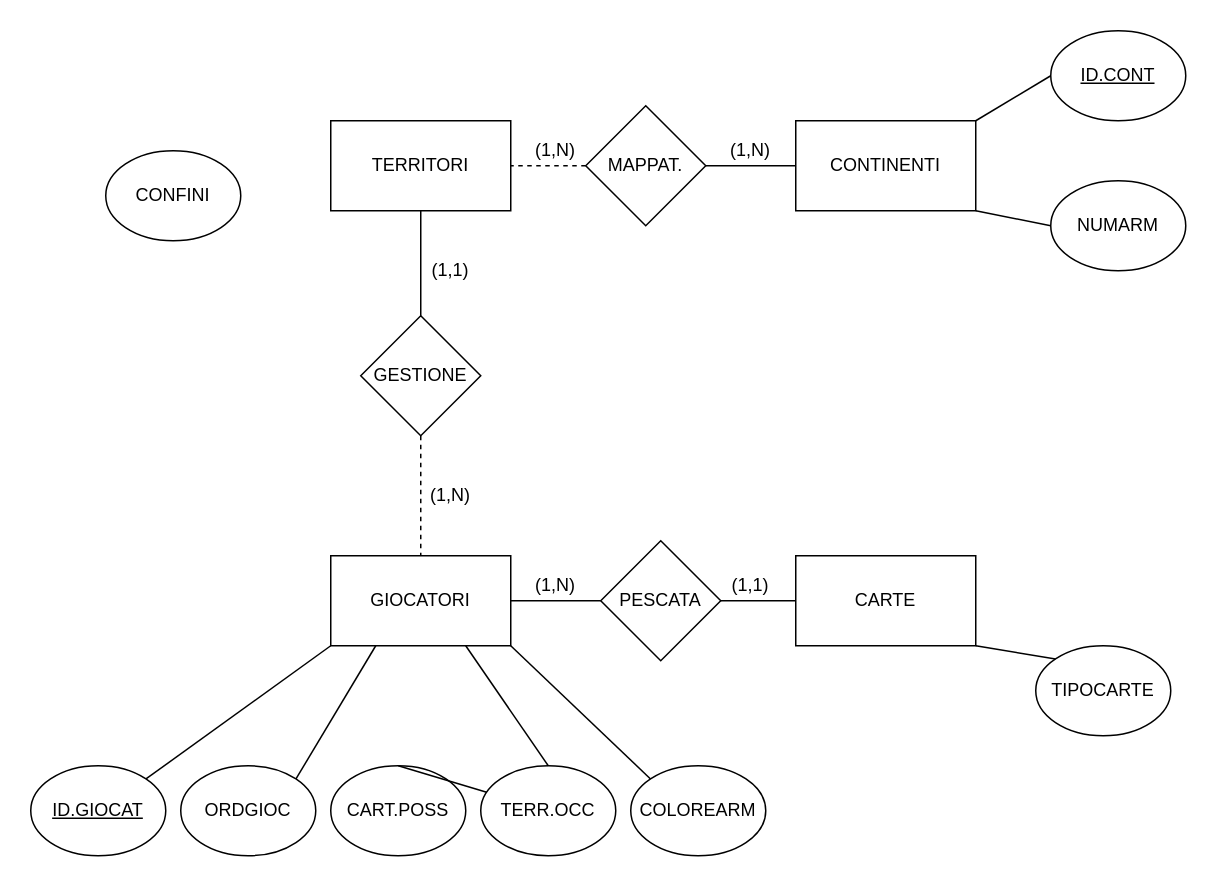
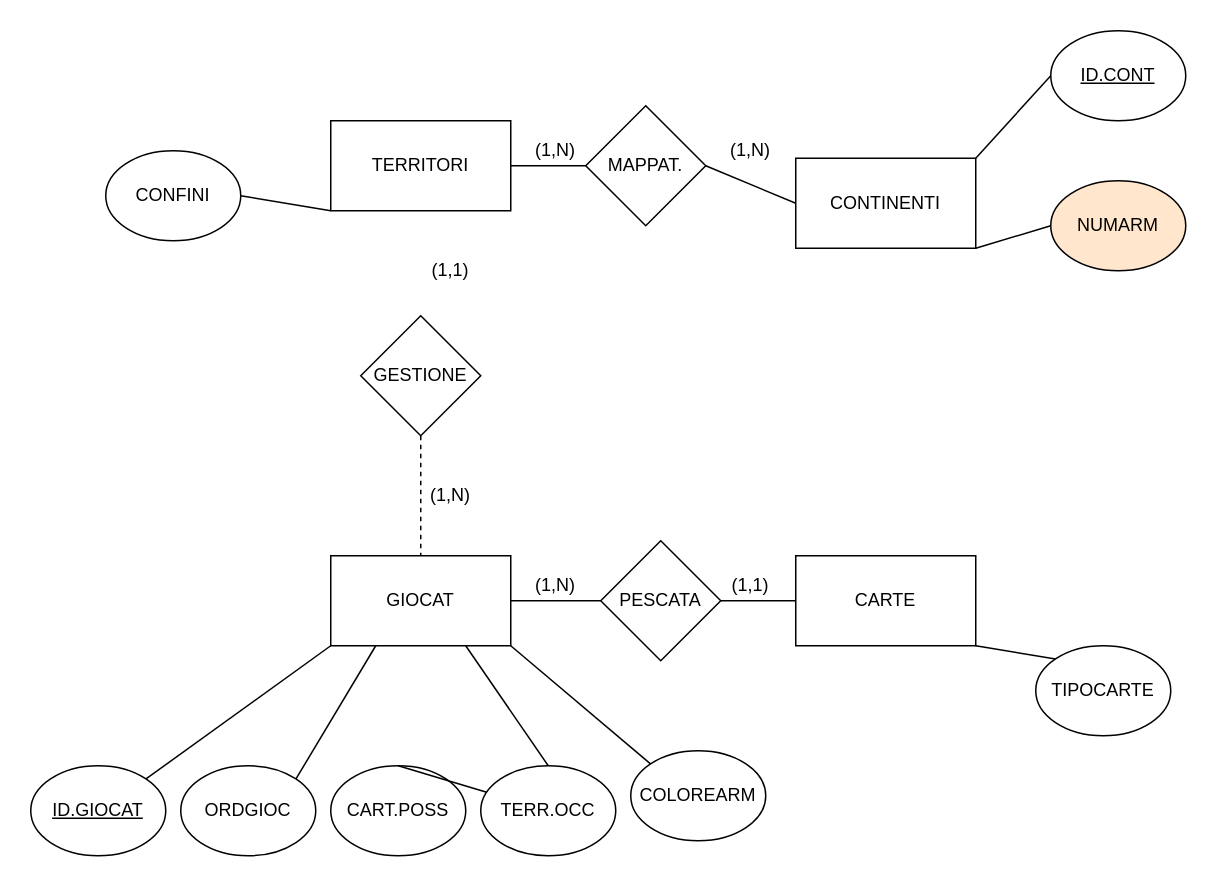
(548, 166) -> (548, 166)
(886, 166) -> (886, 203)
none -> (285, 203)
(1118, 226) -> (1118, 226)
(421, 264) -> none
(421, 601) -> (421, 601)
(698, 811) -> (698, 796)
